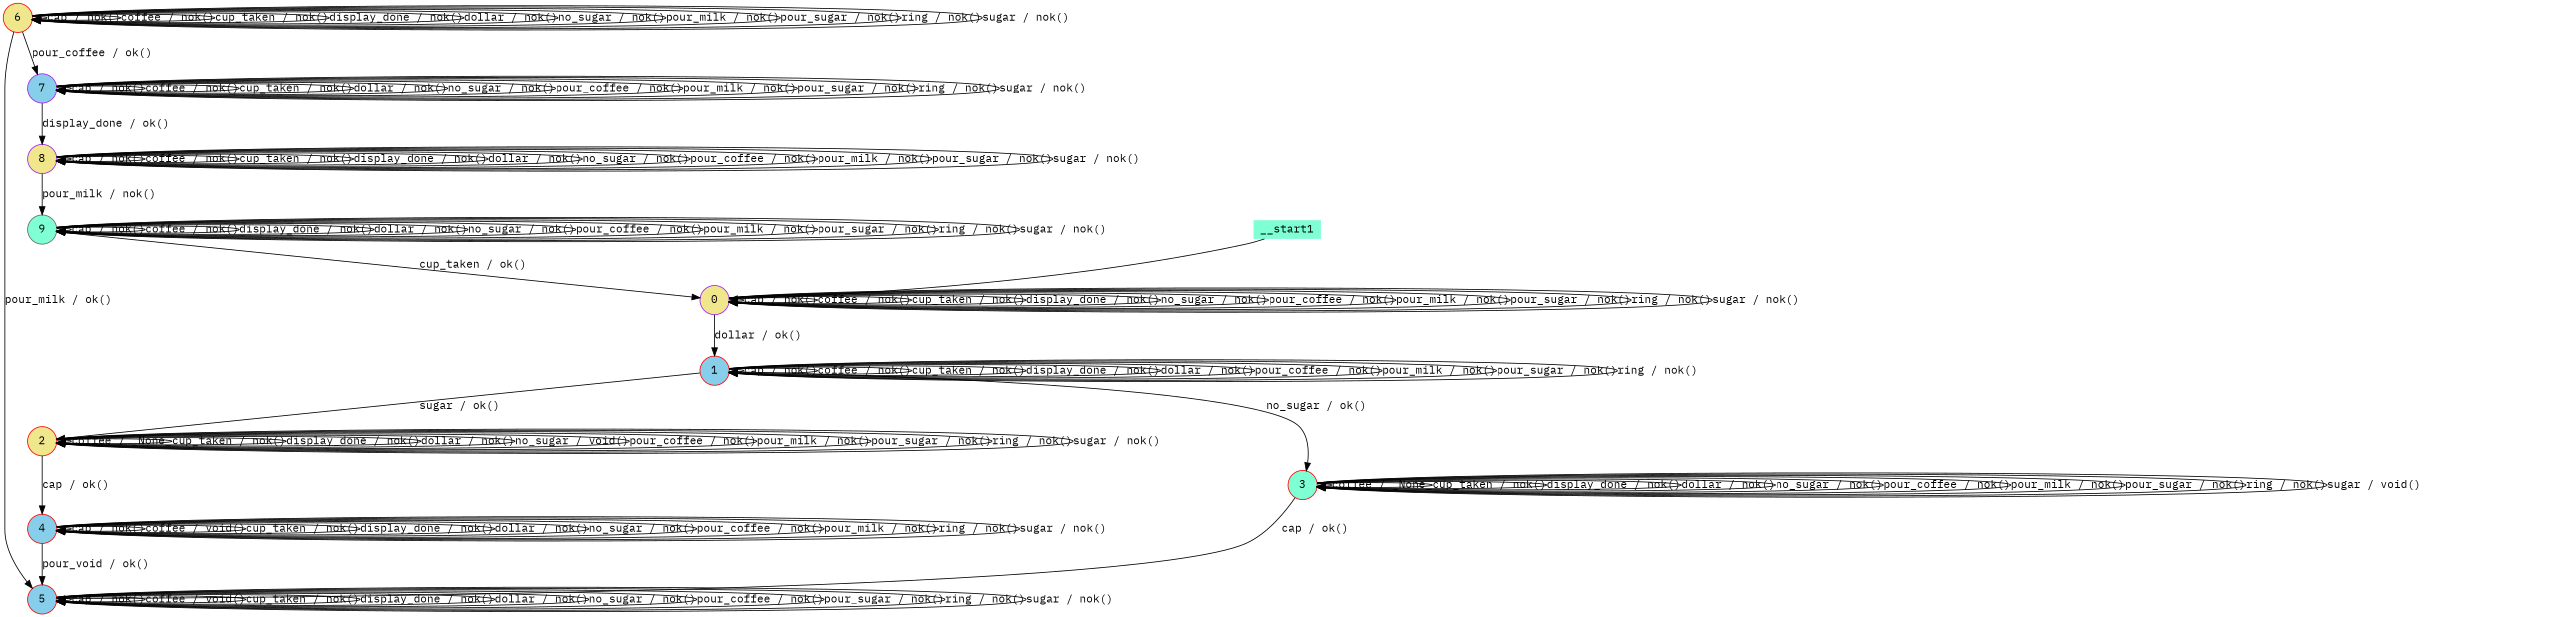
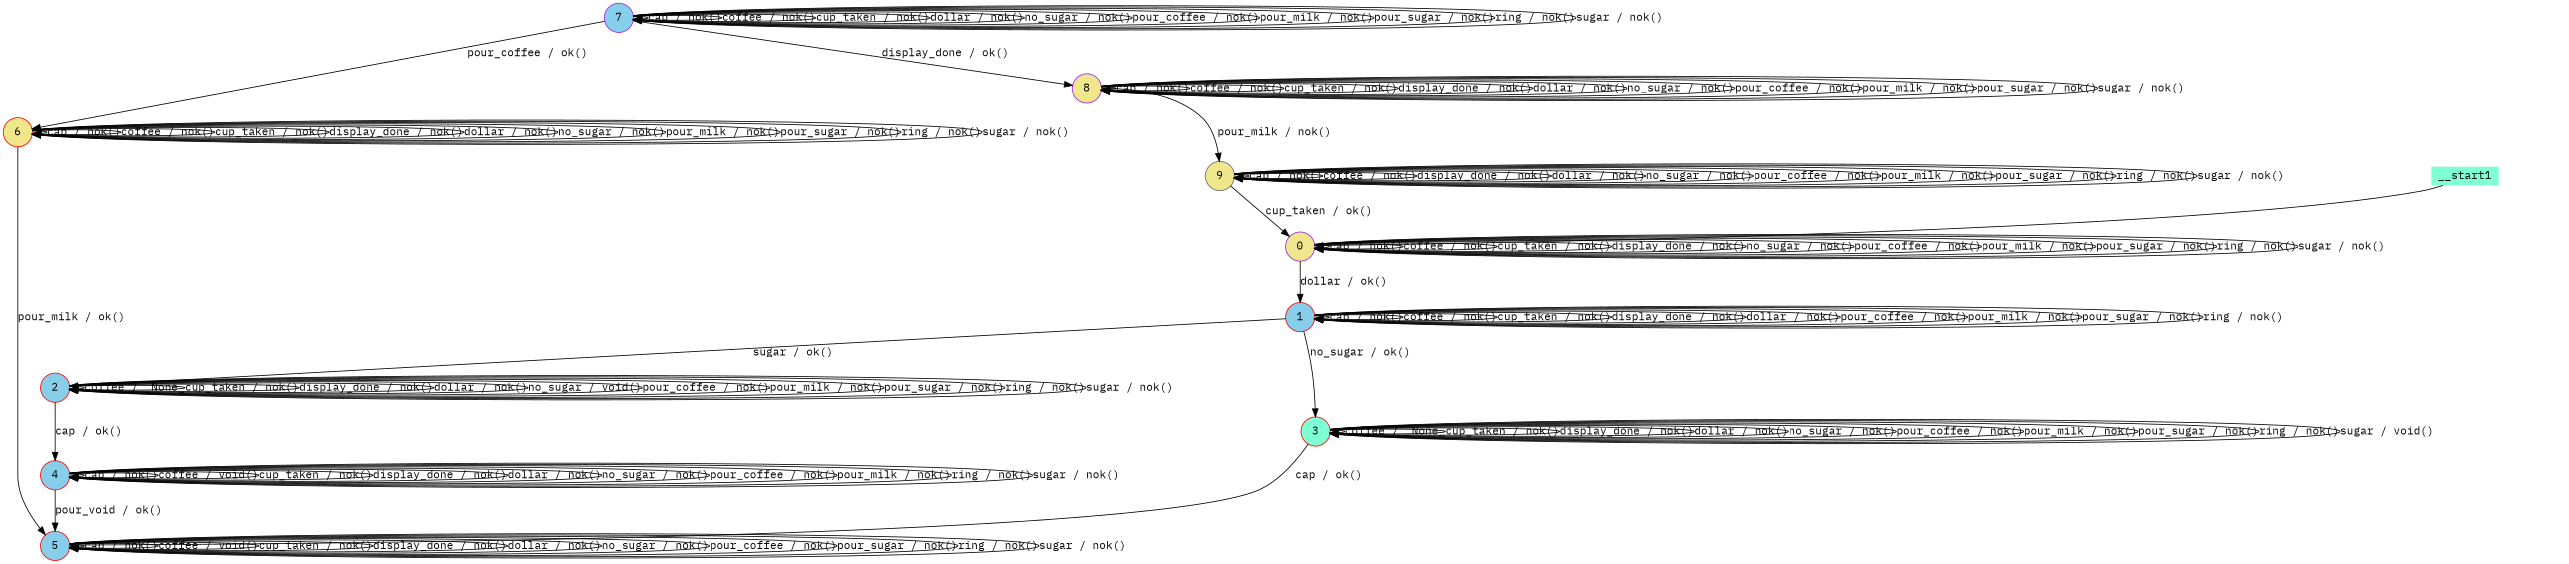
(29, 49) -> (322, 74)
(42, 230) -> (1220, 176)
(42, 441) -> (55, 388)
